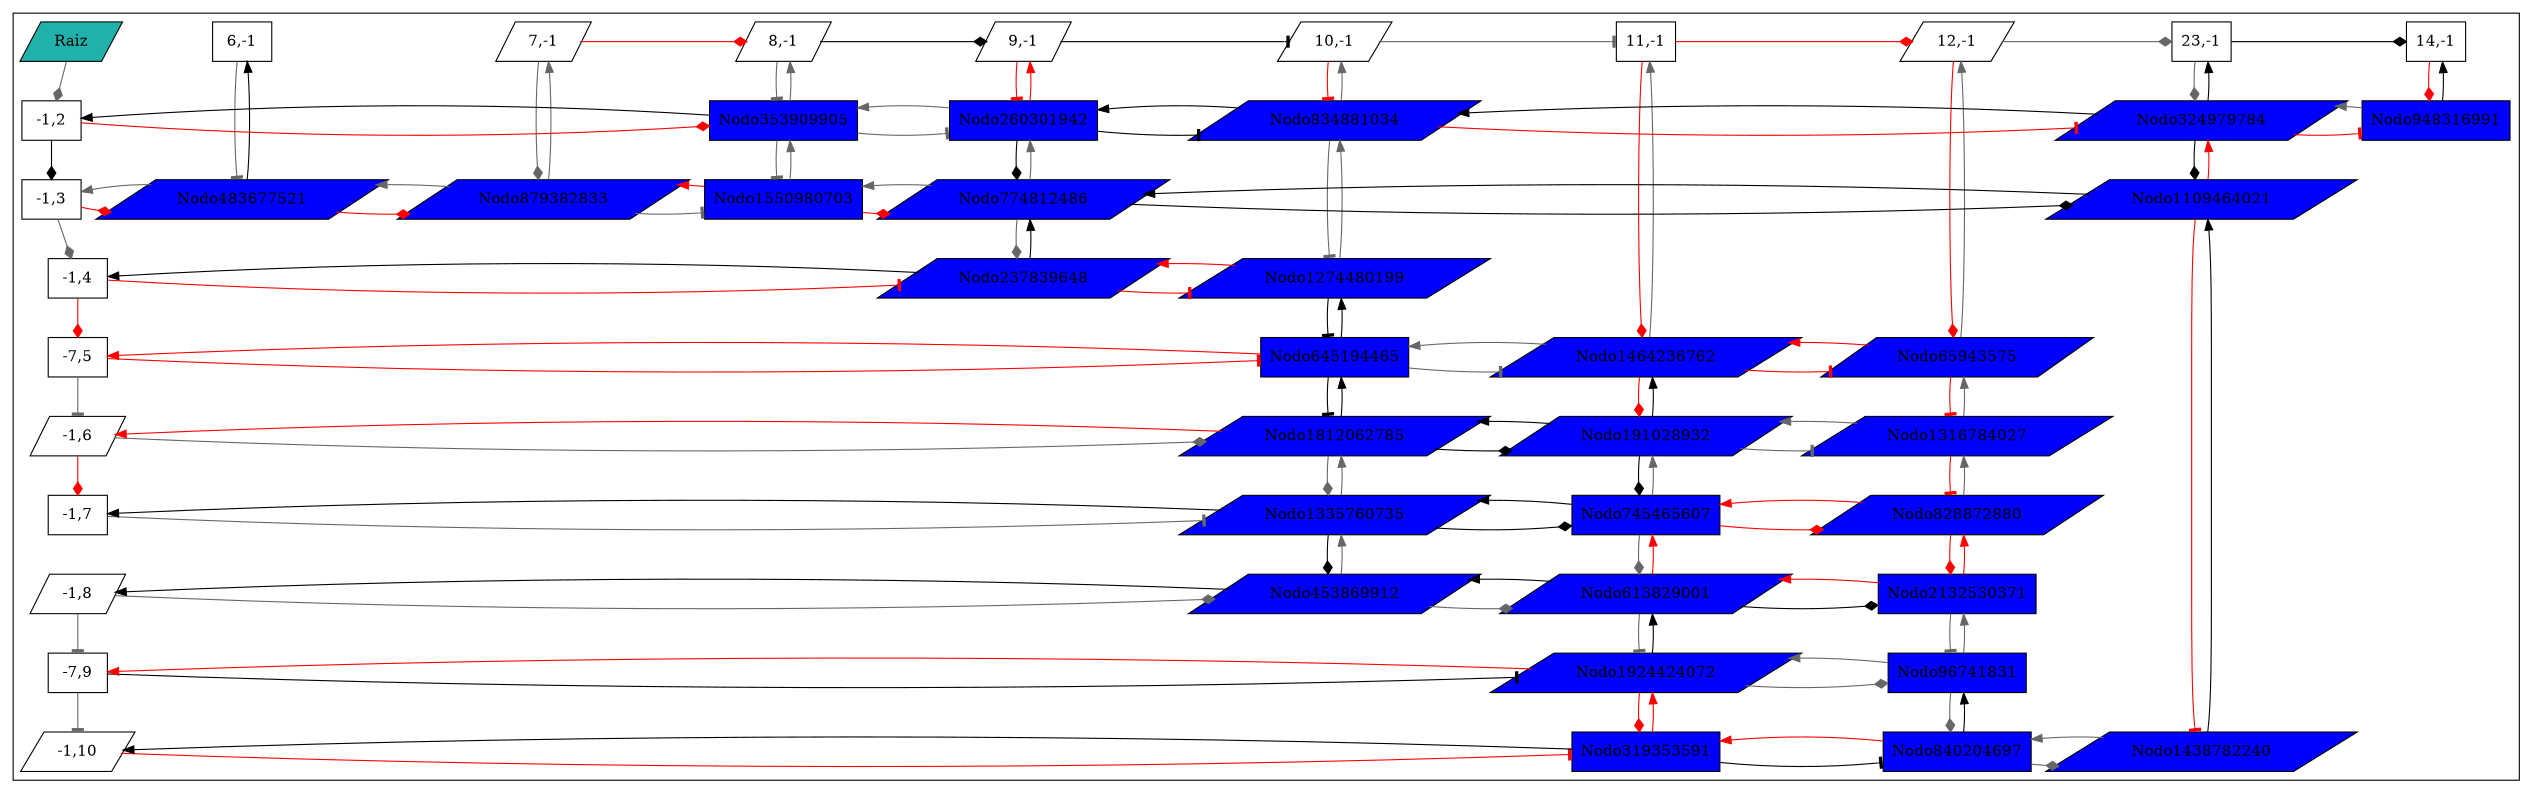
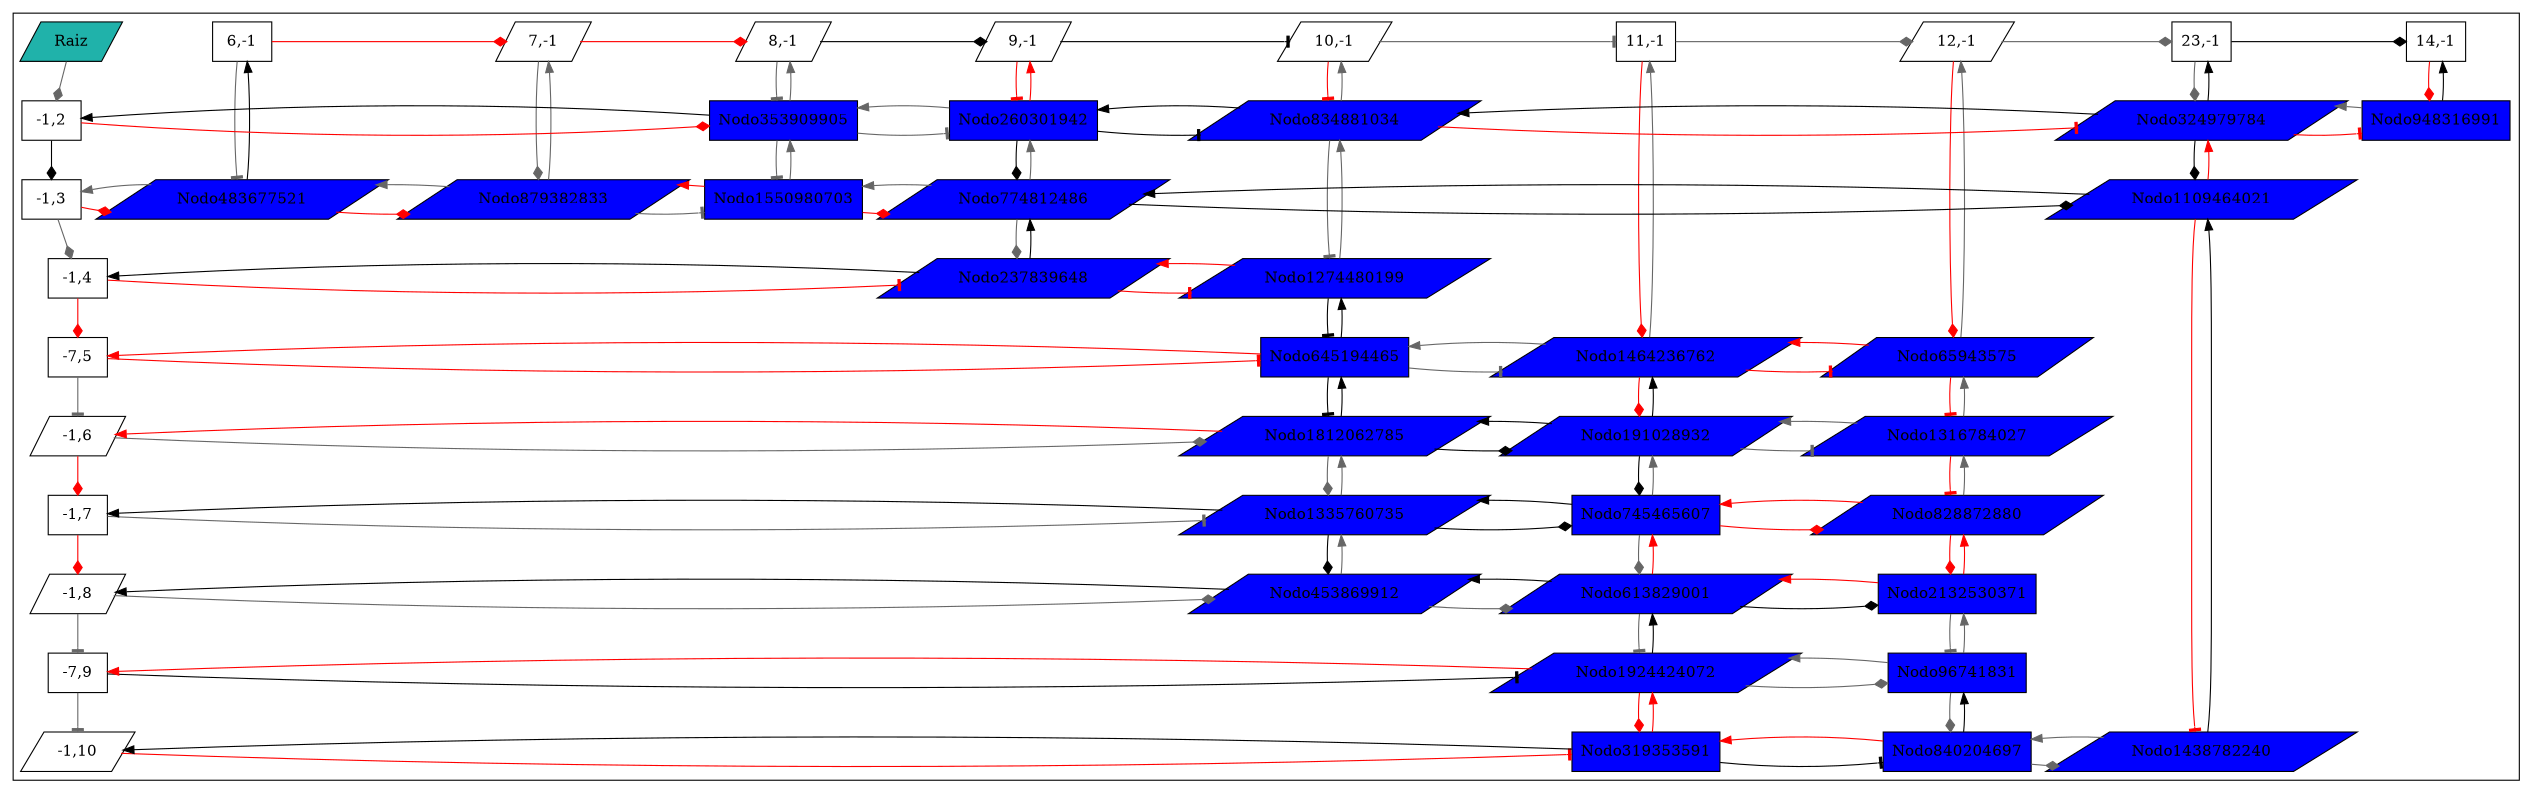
none -> (383, 42)
(1788, 42) -> (1788, 42)
none -> (78, 548)
